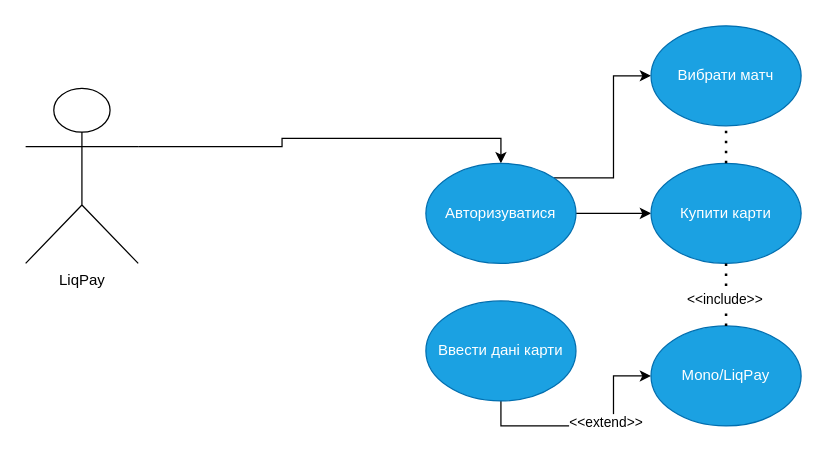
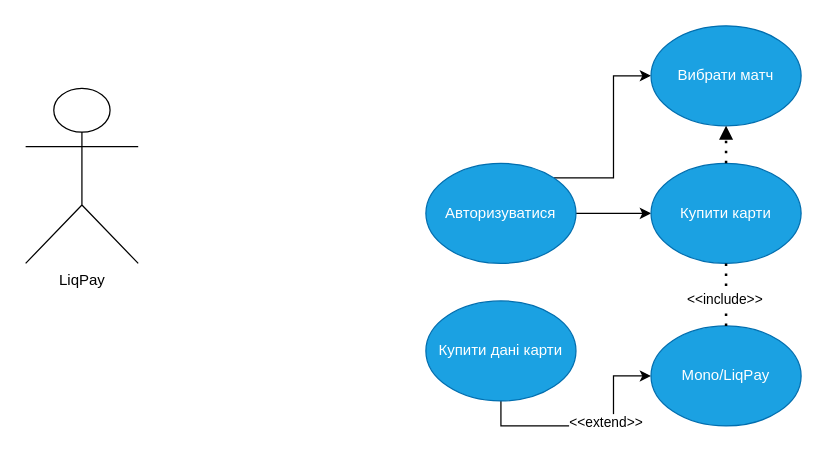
(726, 134) -> (726, 139)
(324, 138) -> none
(501, 351) -> (501, 351)
